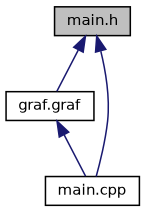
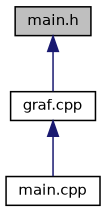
(50, 106) -> (53, 106)
(108, 114) -> none
